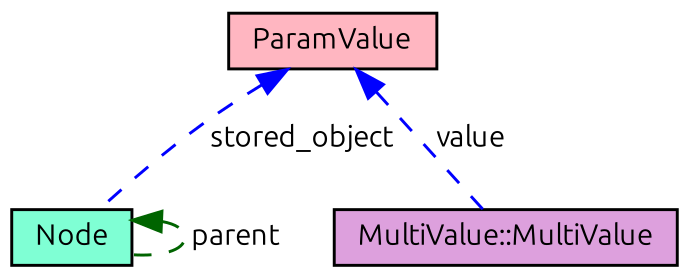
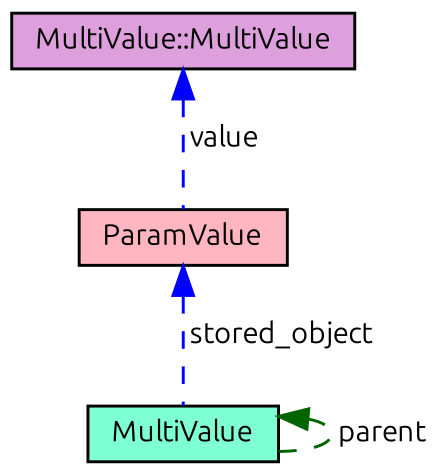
(430, 151) -> (183, 154)
(72, 237) -> (183, 434)
